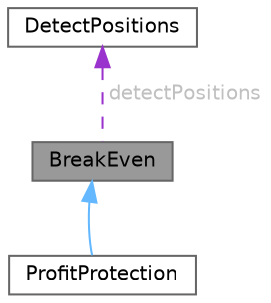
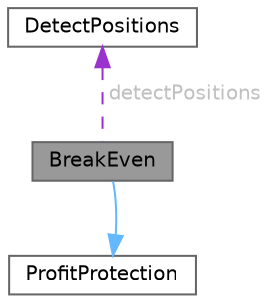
(89, 229) -> (116, 208)
